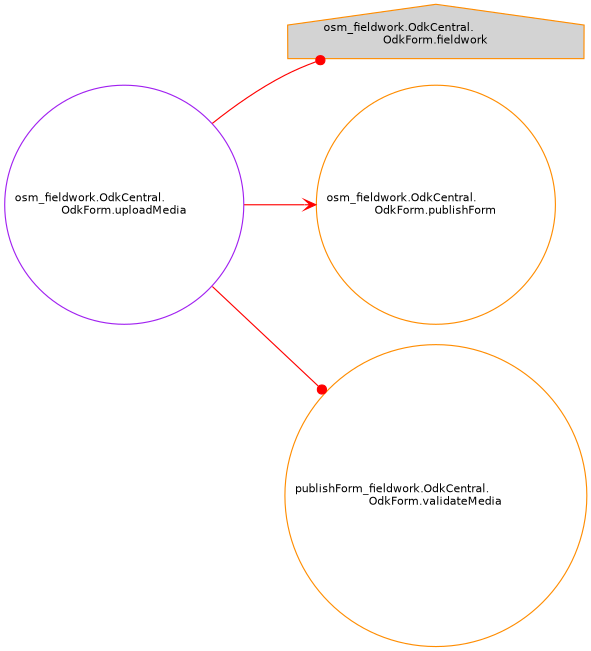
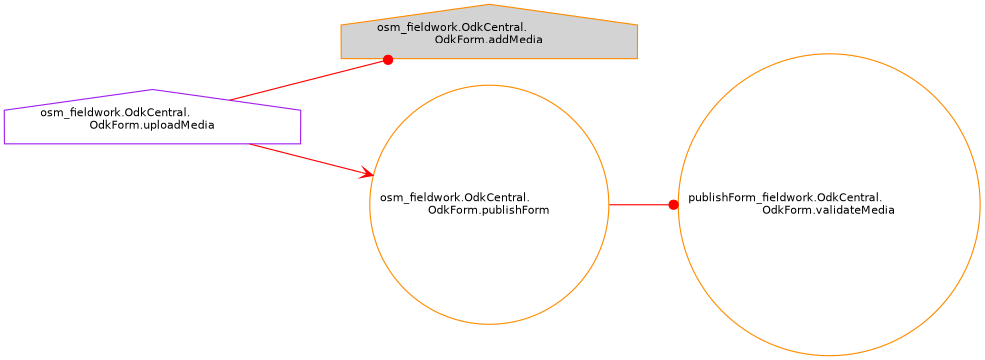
(436, 34) -> (489, 34)
(124, 205) -> (153, 120)
(265, 336) -> (639, 205)
